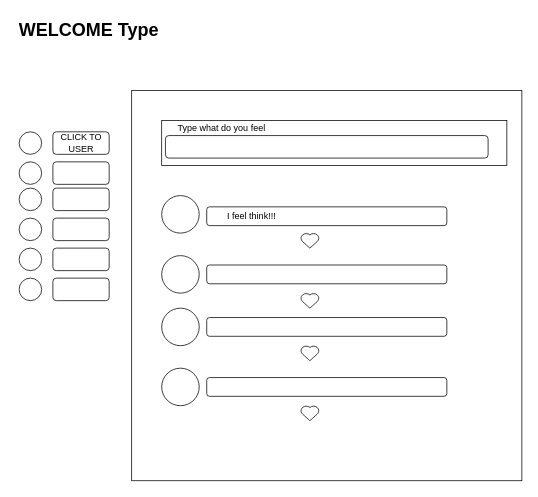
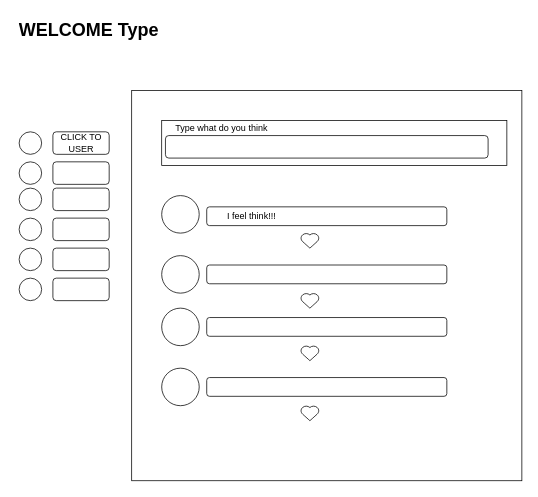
(222, 128) -> (222, 128)
